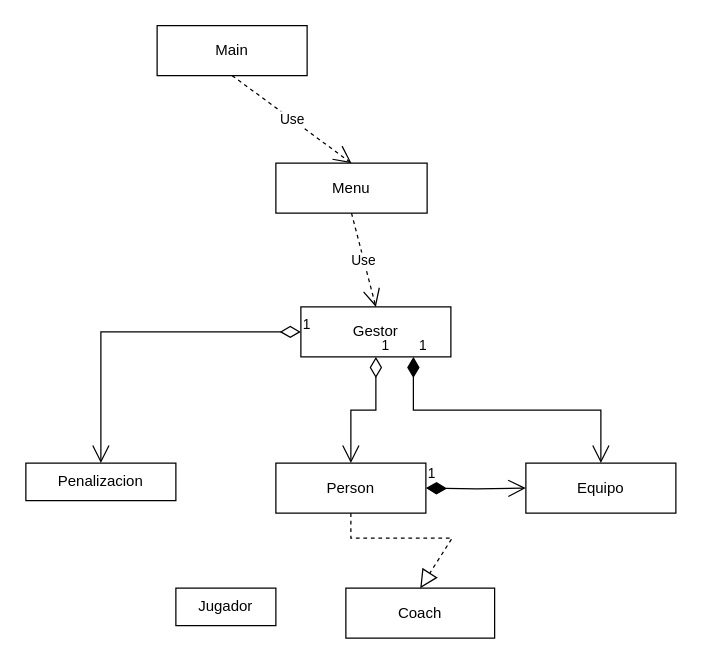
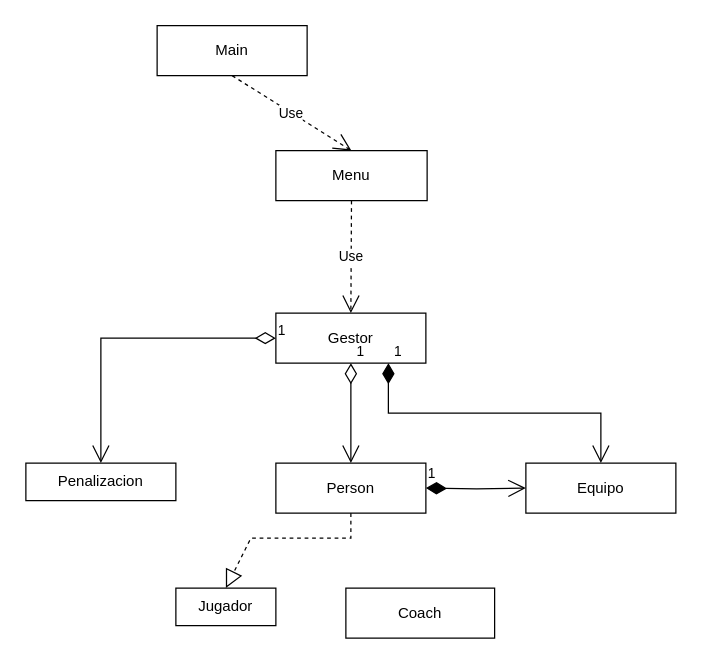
(351, 188) -> (351, 176)
(376, 332) -> (351, 338)
none -> (280, 538)
(423, 538) -> none
